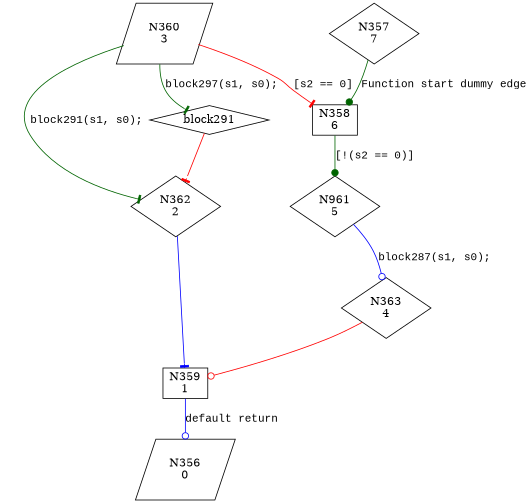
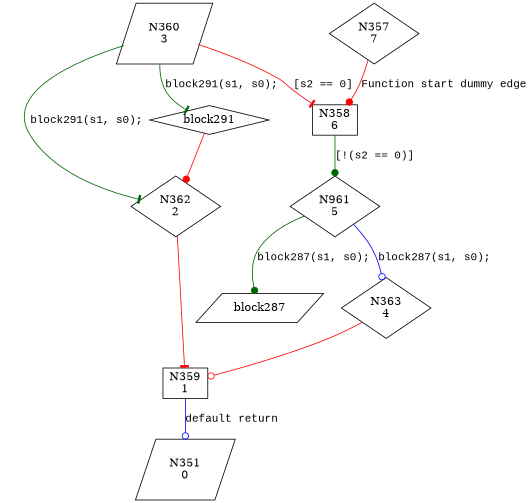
(361, 80) -> (361, 80)
(222, 84) -> (222, 84)
(196, 155) -> (196, 155)
(181, 300) -> (181, 300)
none -> (260, 308)
(185, 470) -> (185, 470)
